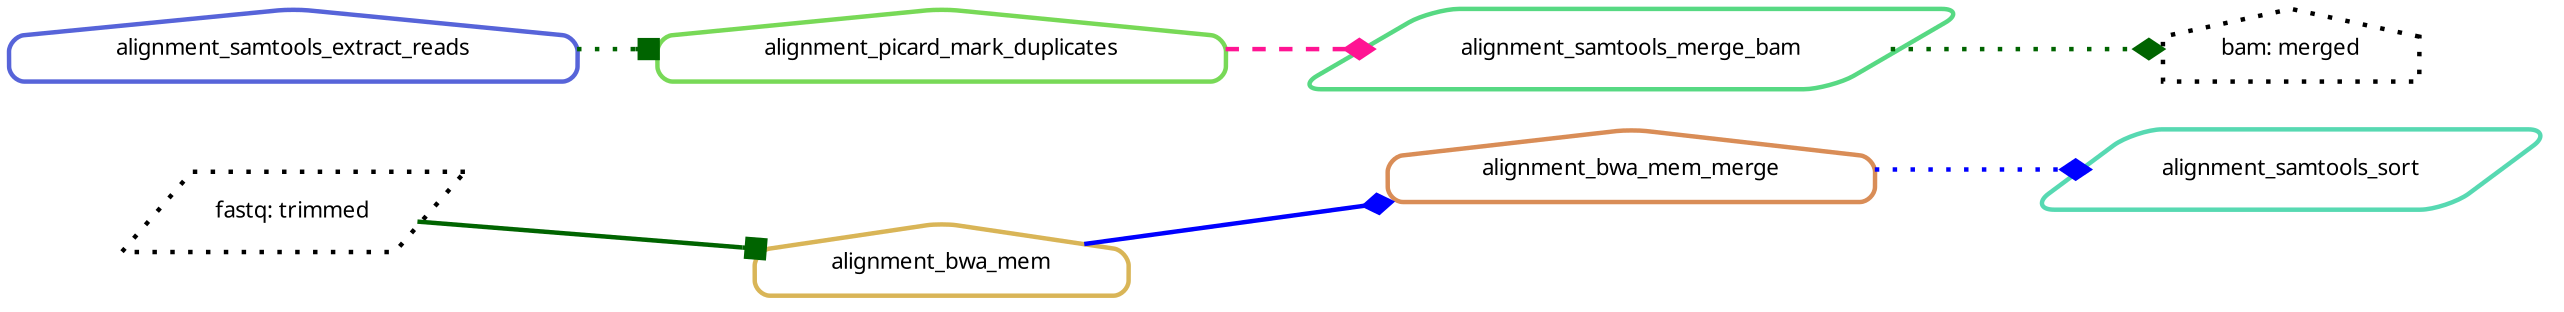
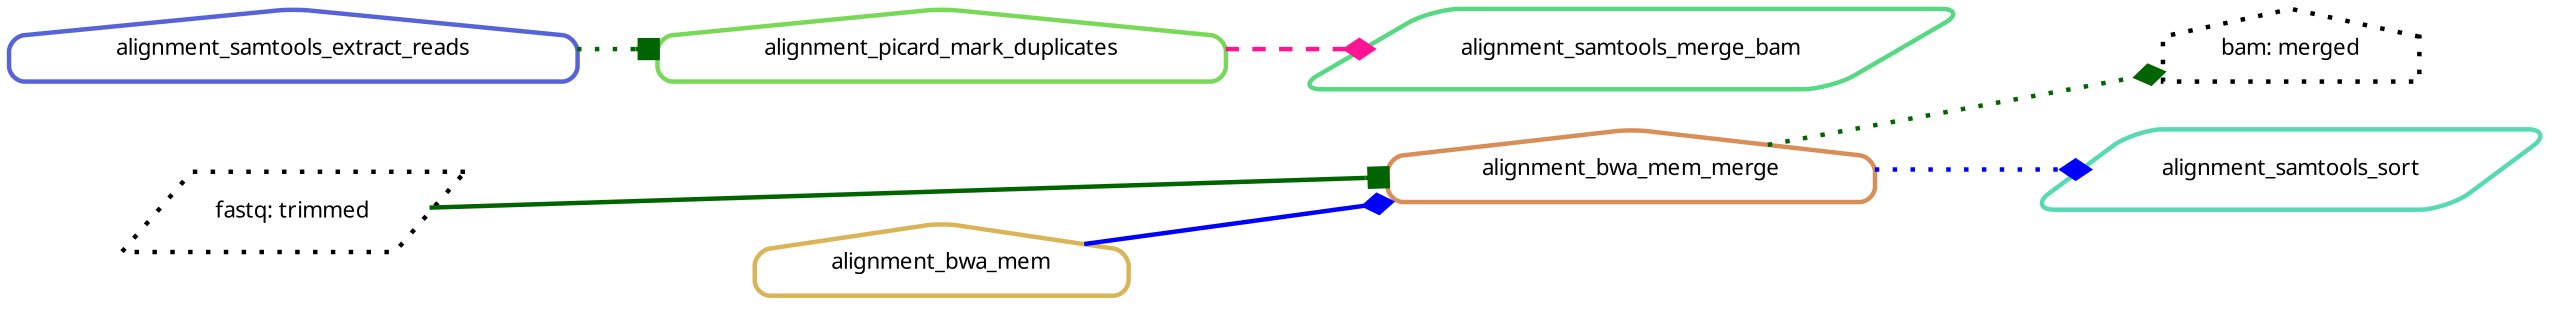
(2013, 49) -> (1952, 111)
(580, 235) -> (897, 193)
